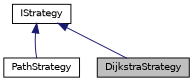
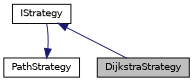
(35, 46) -> (48, 36)
